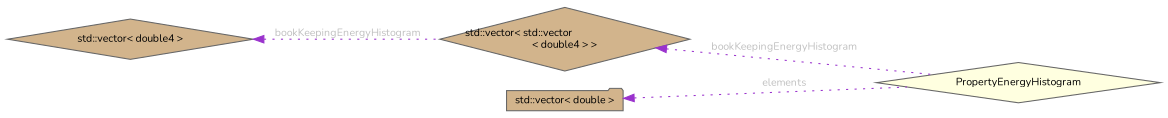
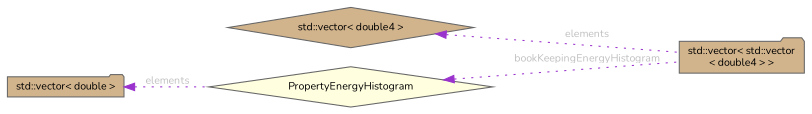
(347, 33) -> (586, 34)
(565, 39) -> (742, 57)
(800, 62) -> (567, 71)
